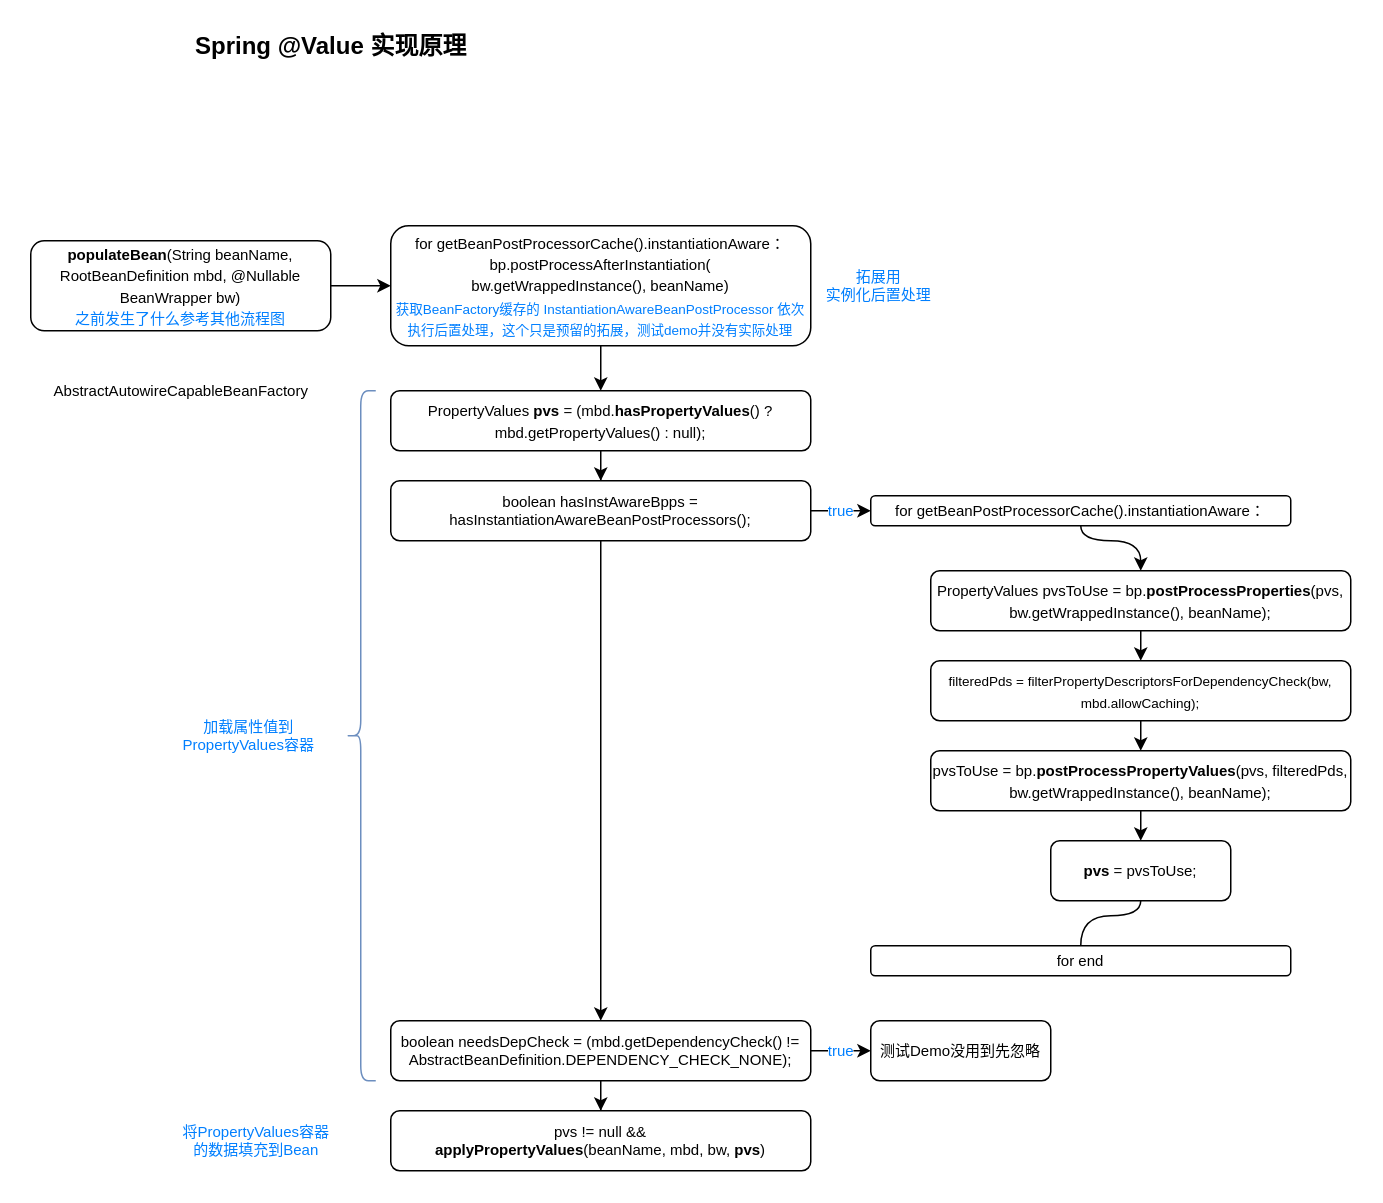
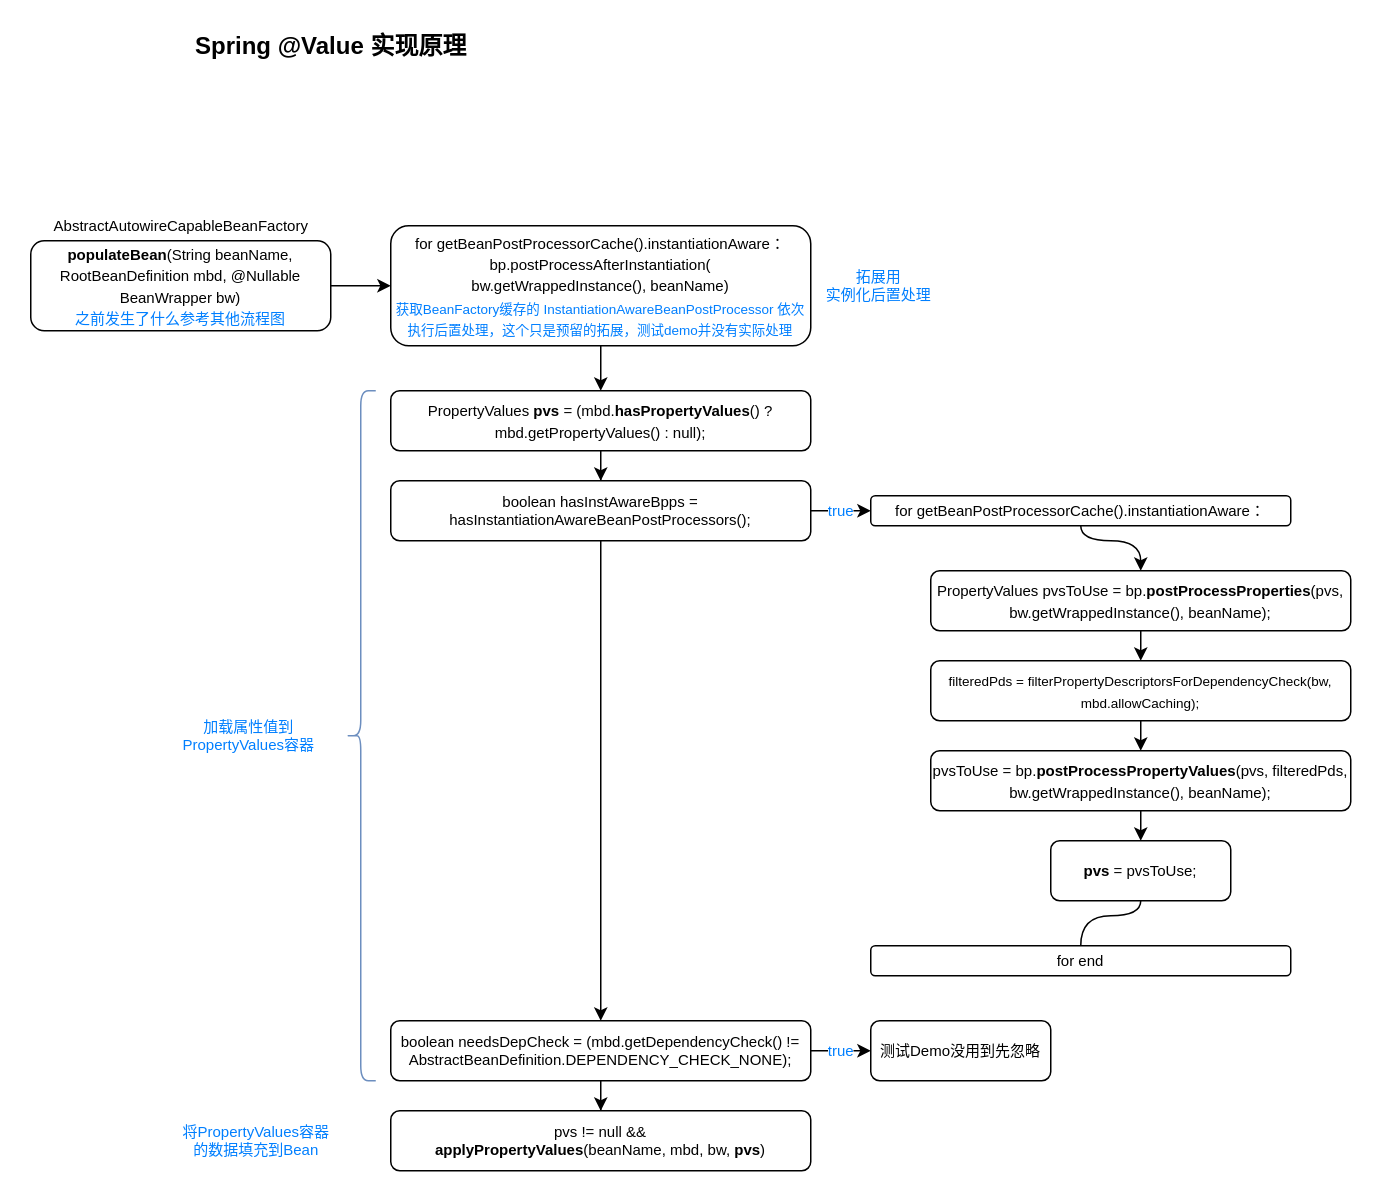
(181, 391) -> (181, 226)
